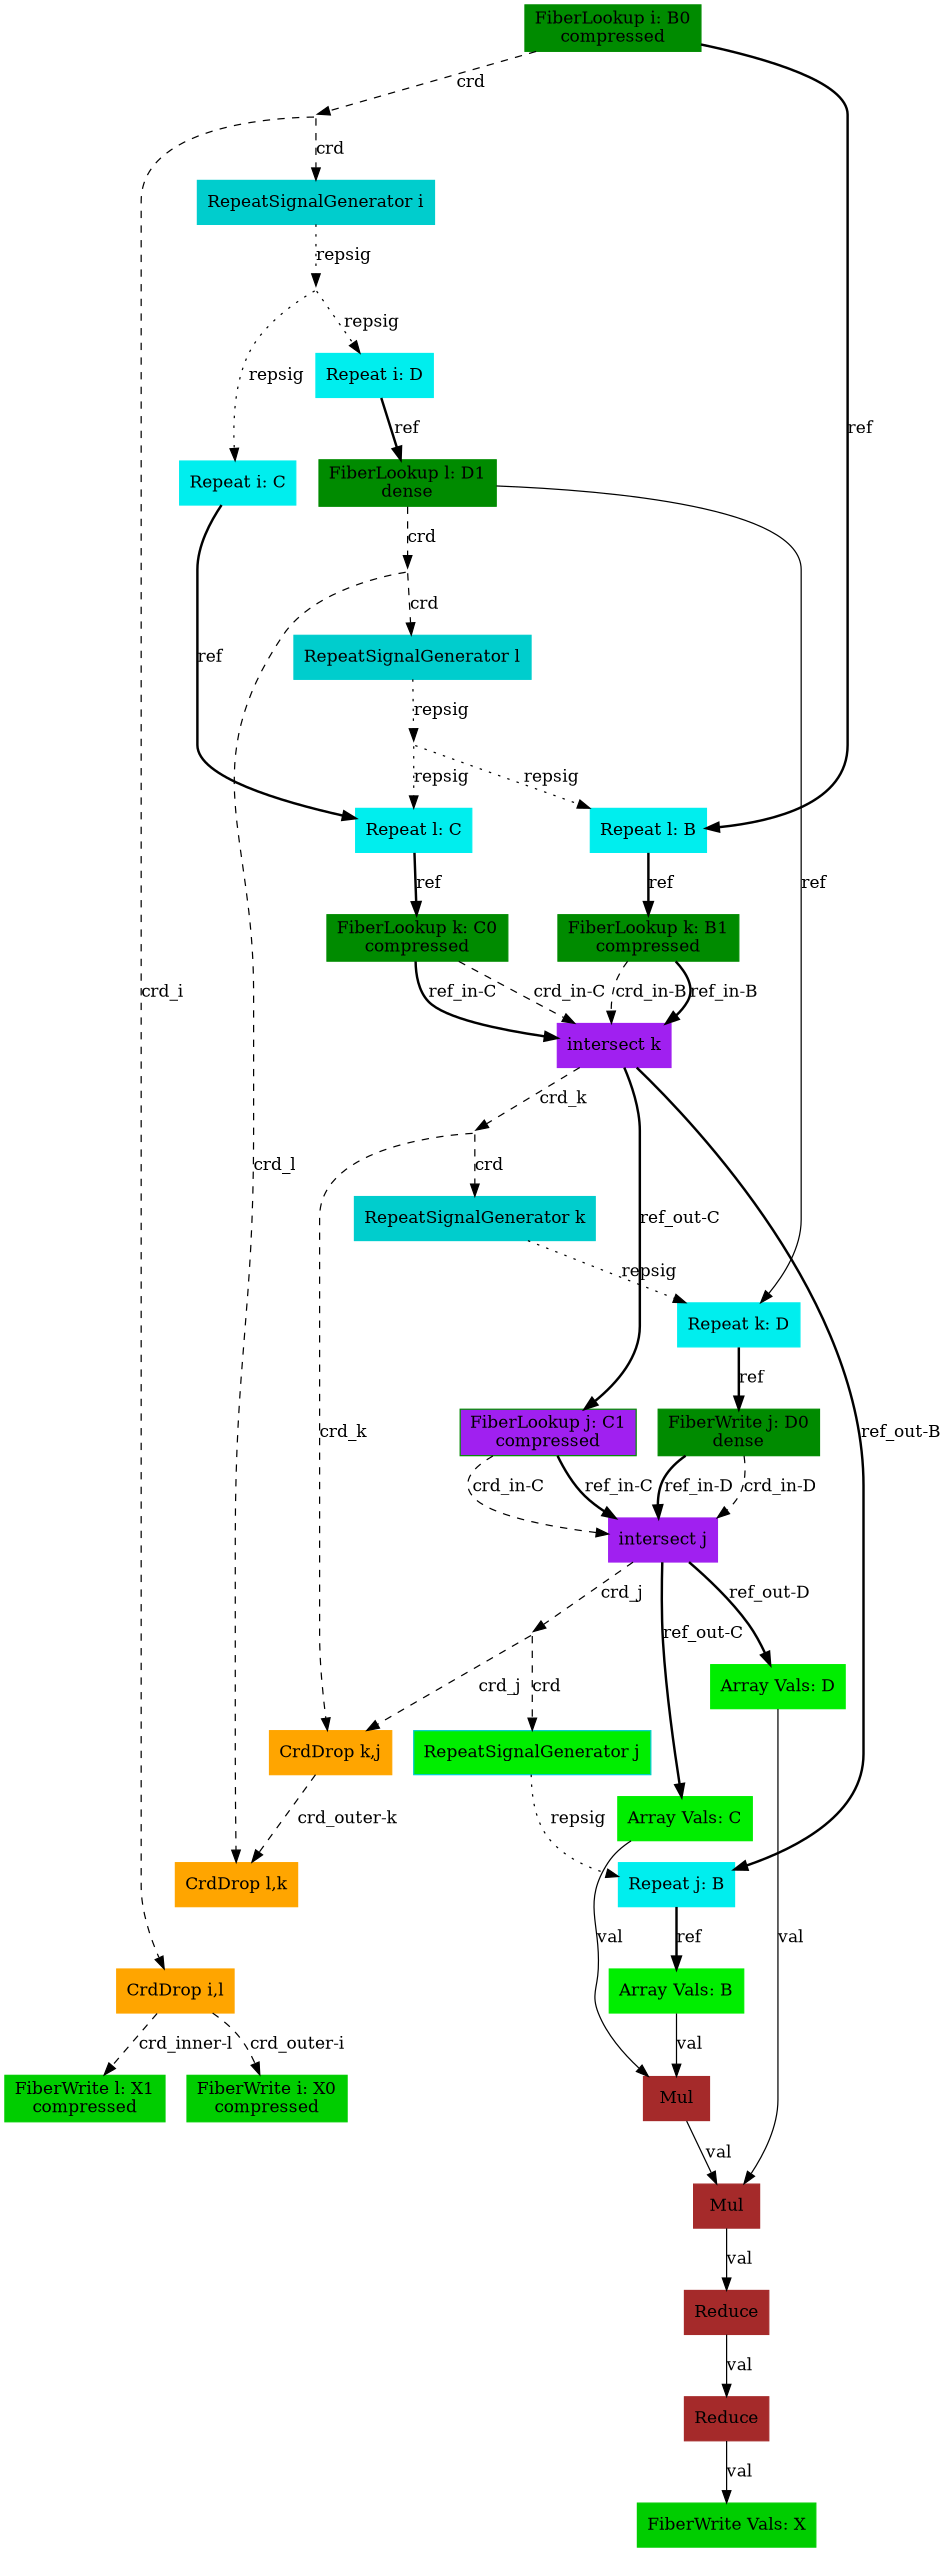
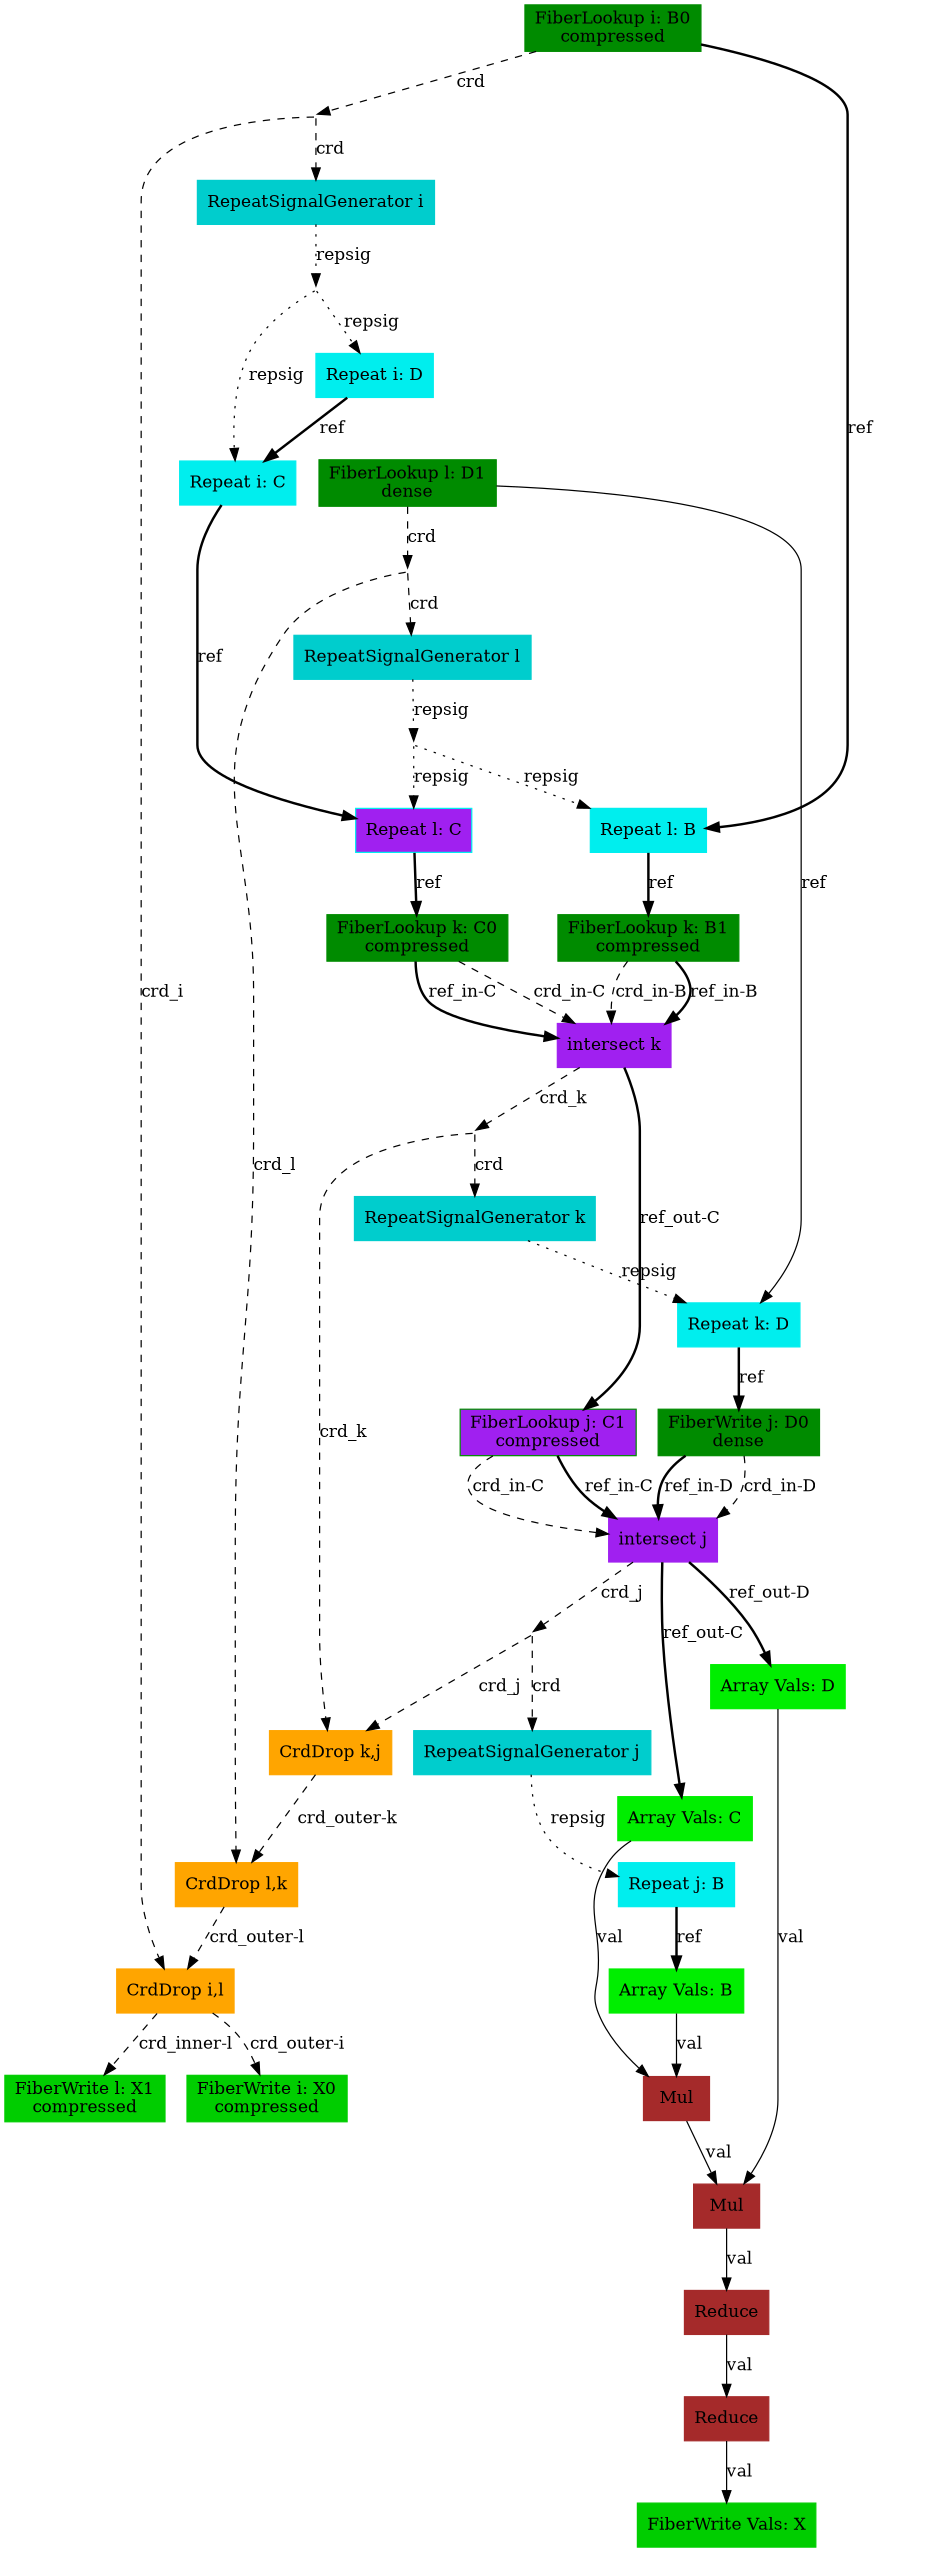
(389, 423) -> (311, 426)
(414, 830) -> (414, 830)
(861, 1463) -> none
(532, 1753) -> (532, 1753)
none -> (209, 1932)
